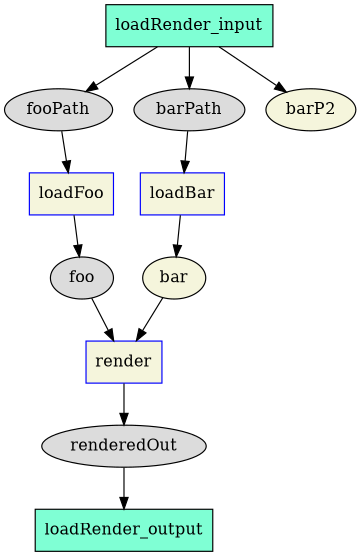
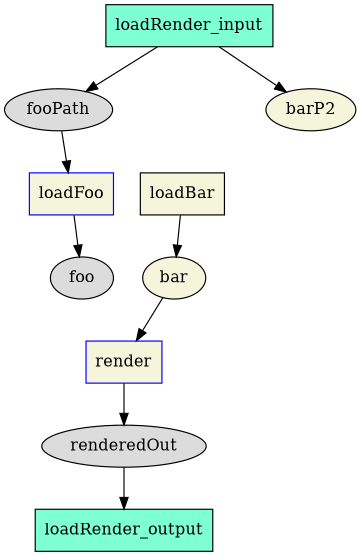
(189, 110) -> none
(182, 194) -> (182, 194)
(100, 314) -> none
